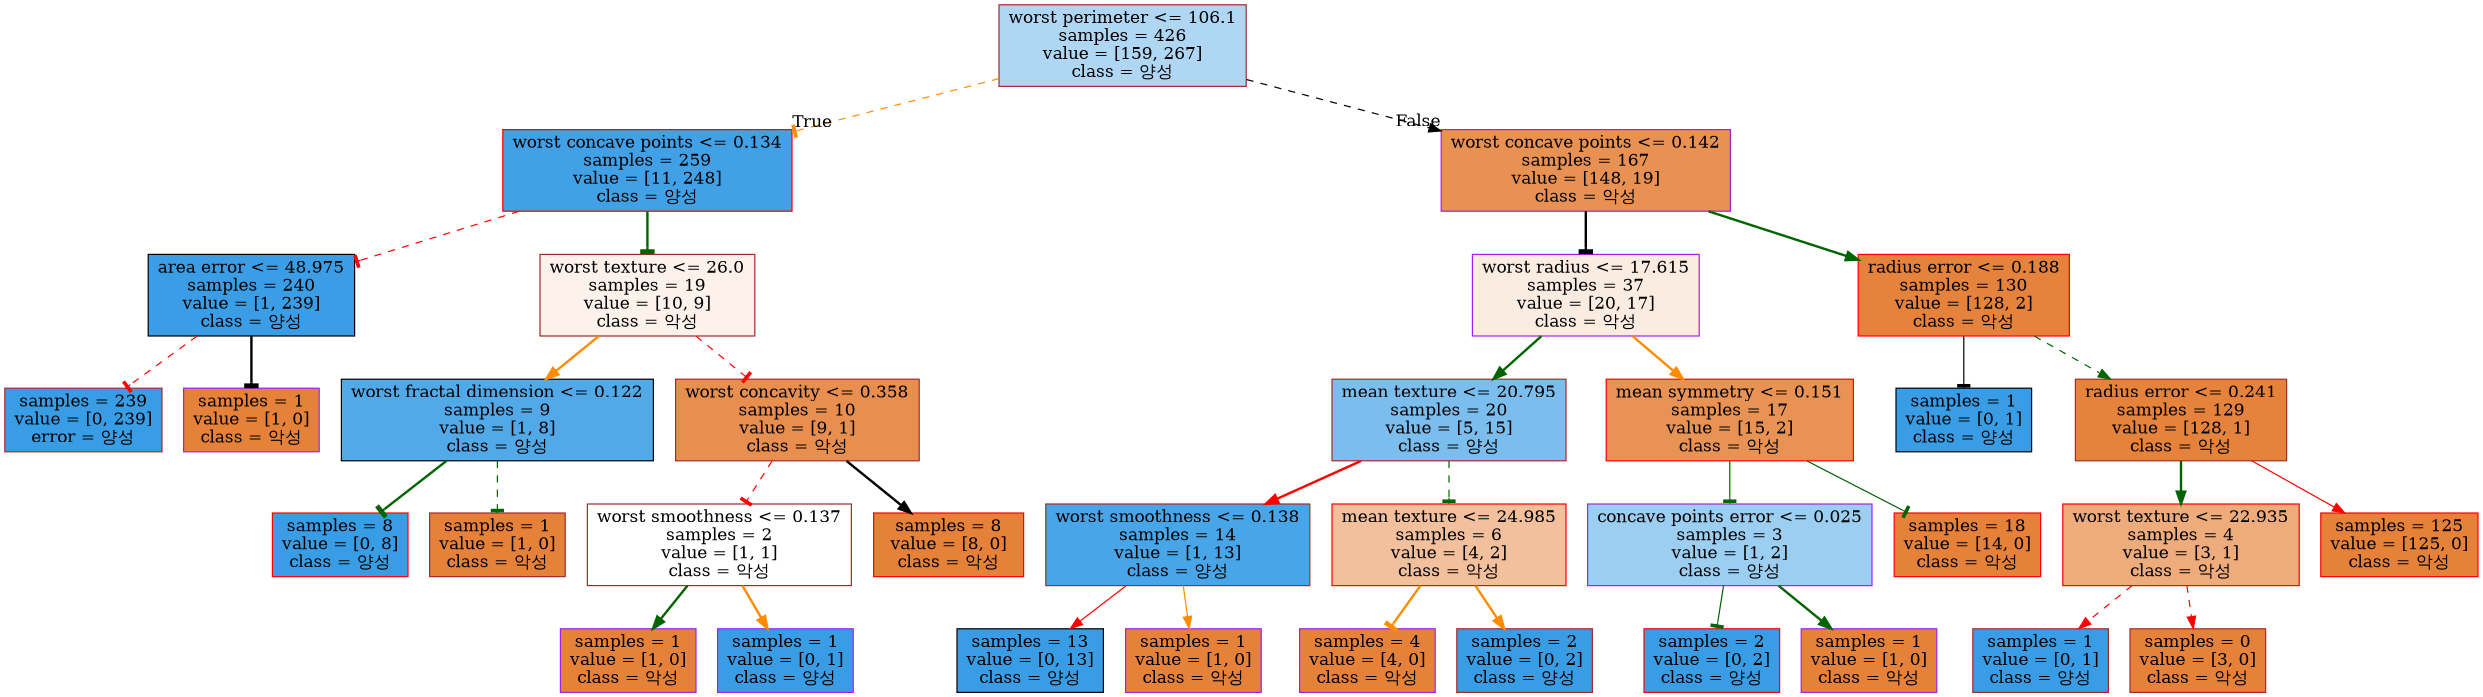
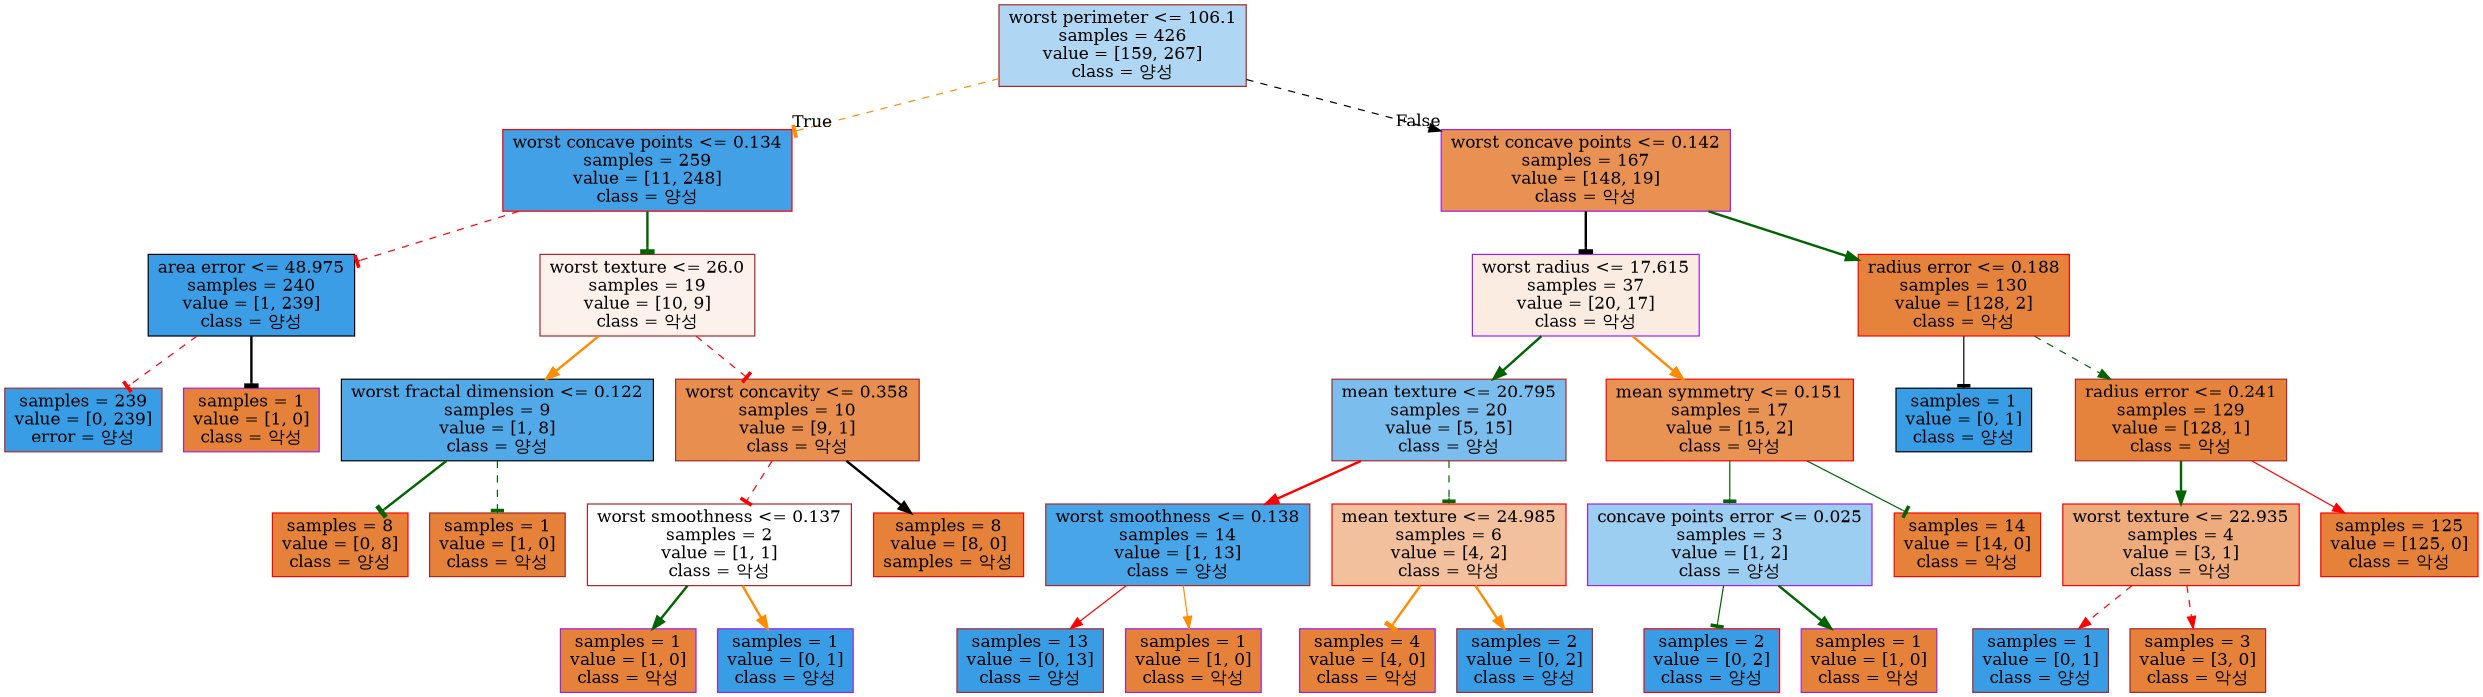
(340, 545) -> (340, 545)
(949, 545) -> (949, 545)
(1967, 545) -> (1967, 545)
(1030, 661) -> (1030, 661)
(2198, 661) -> (2198, 661)
